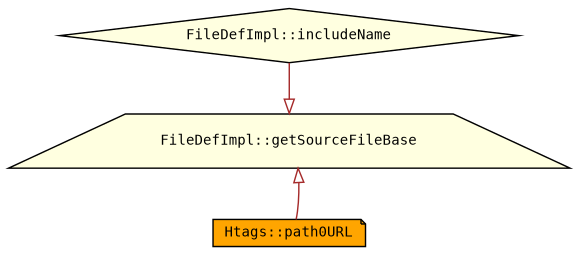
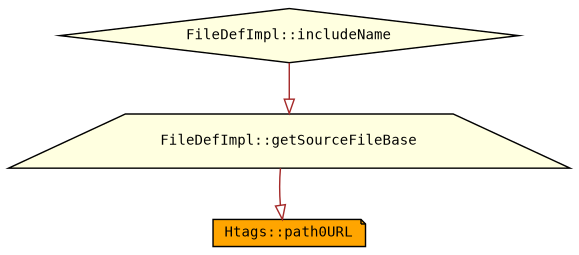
(298, 201) -> (280, 187)
